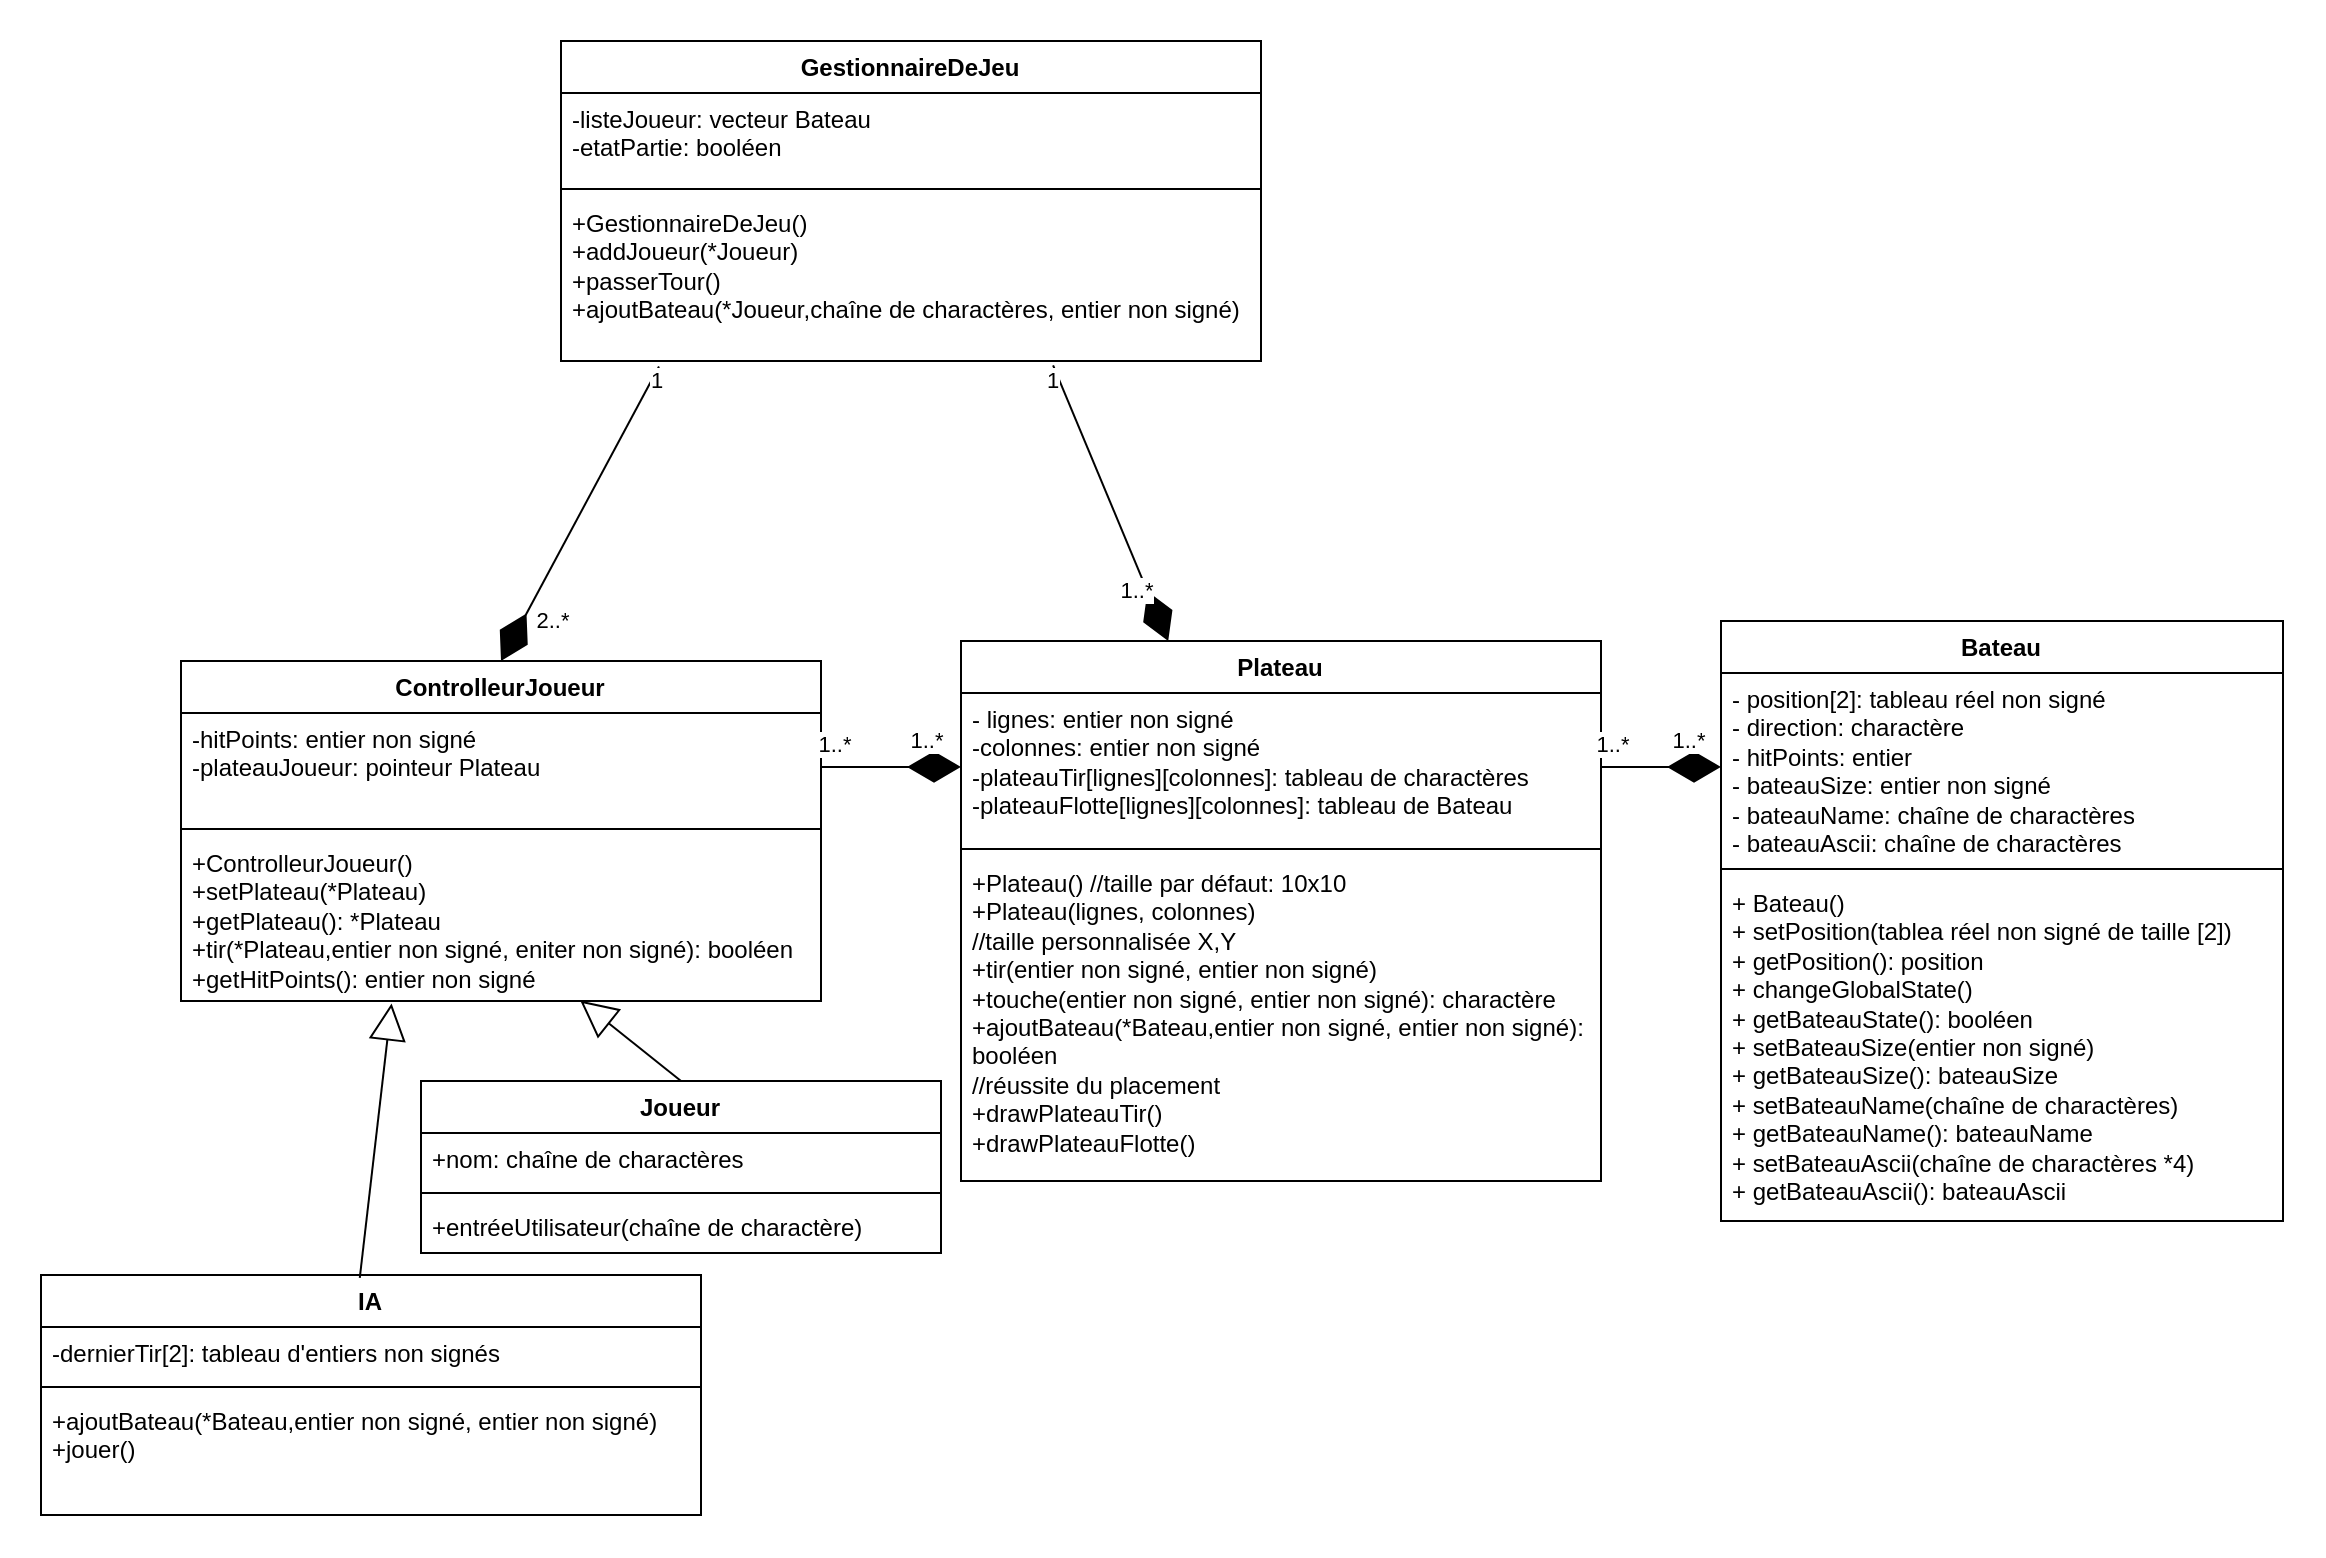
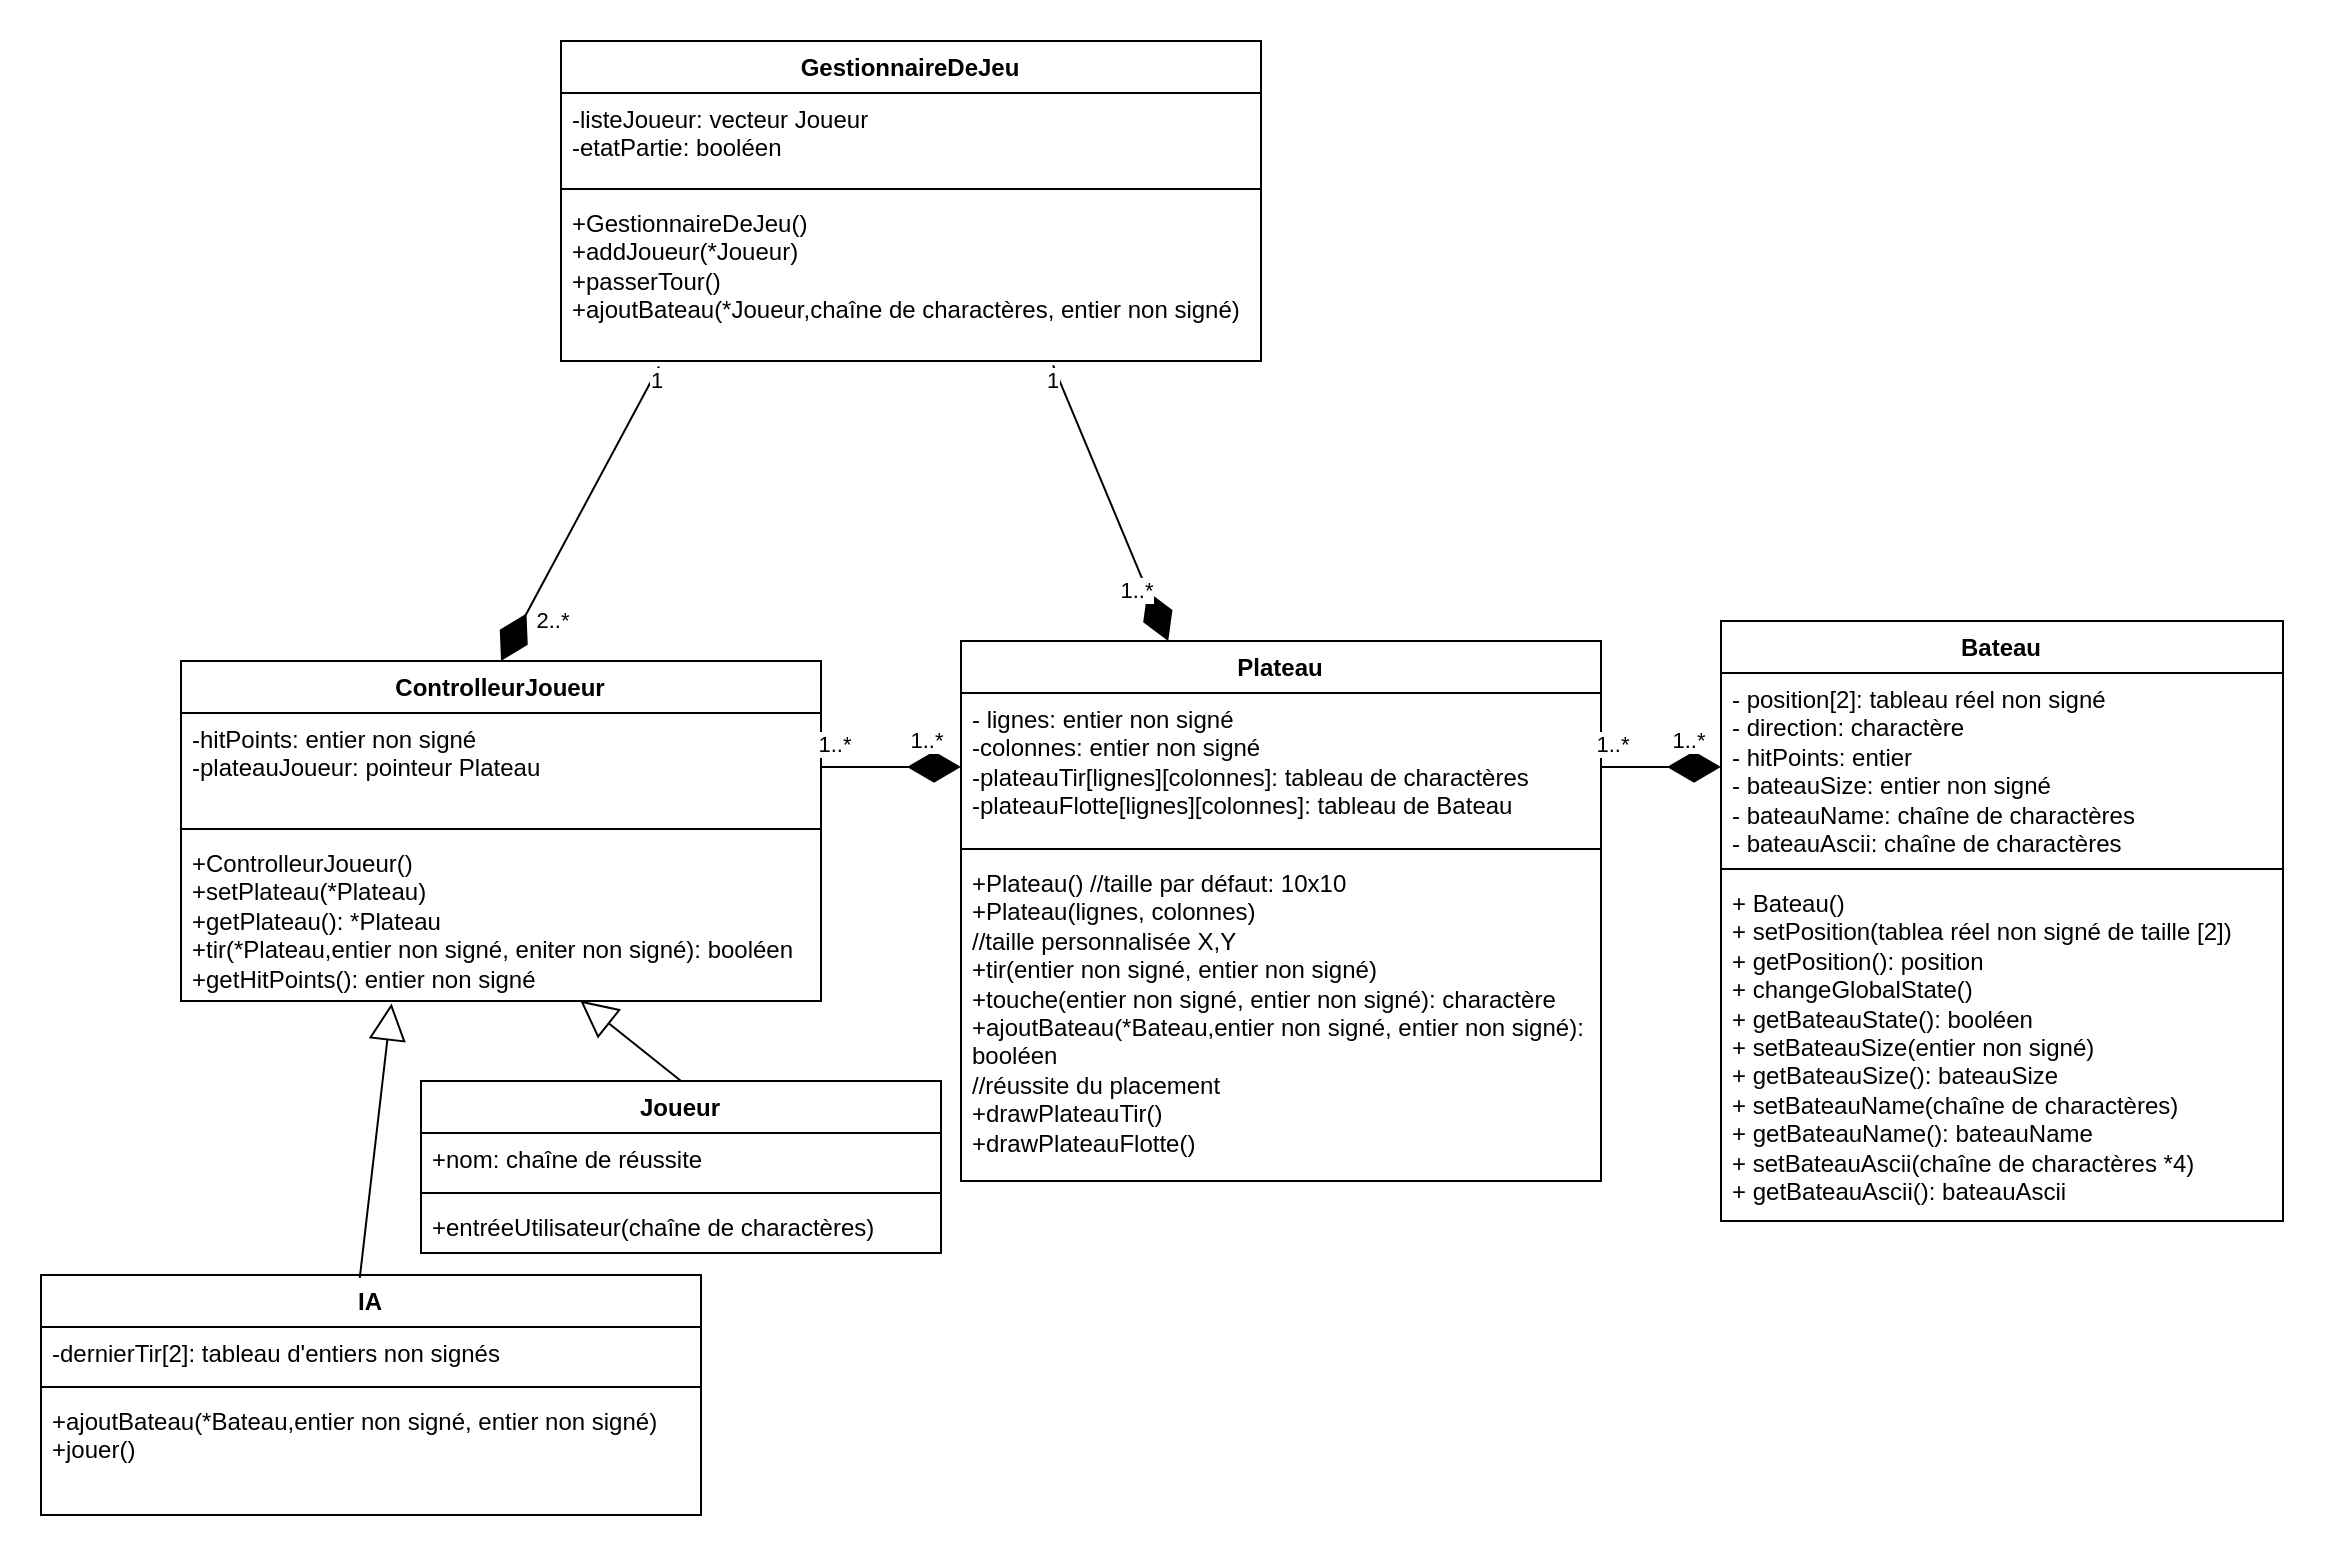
(746, 136) -> (746, 136)
(602, 1161) -> (579, 1161)
(683, 1244) -> (683, 1244)
